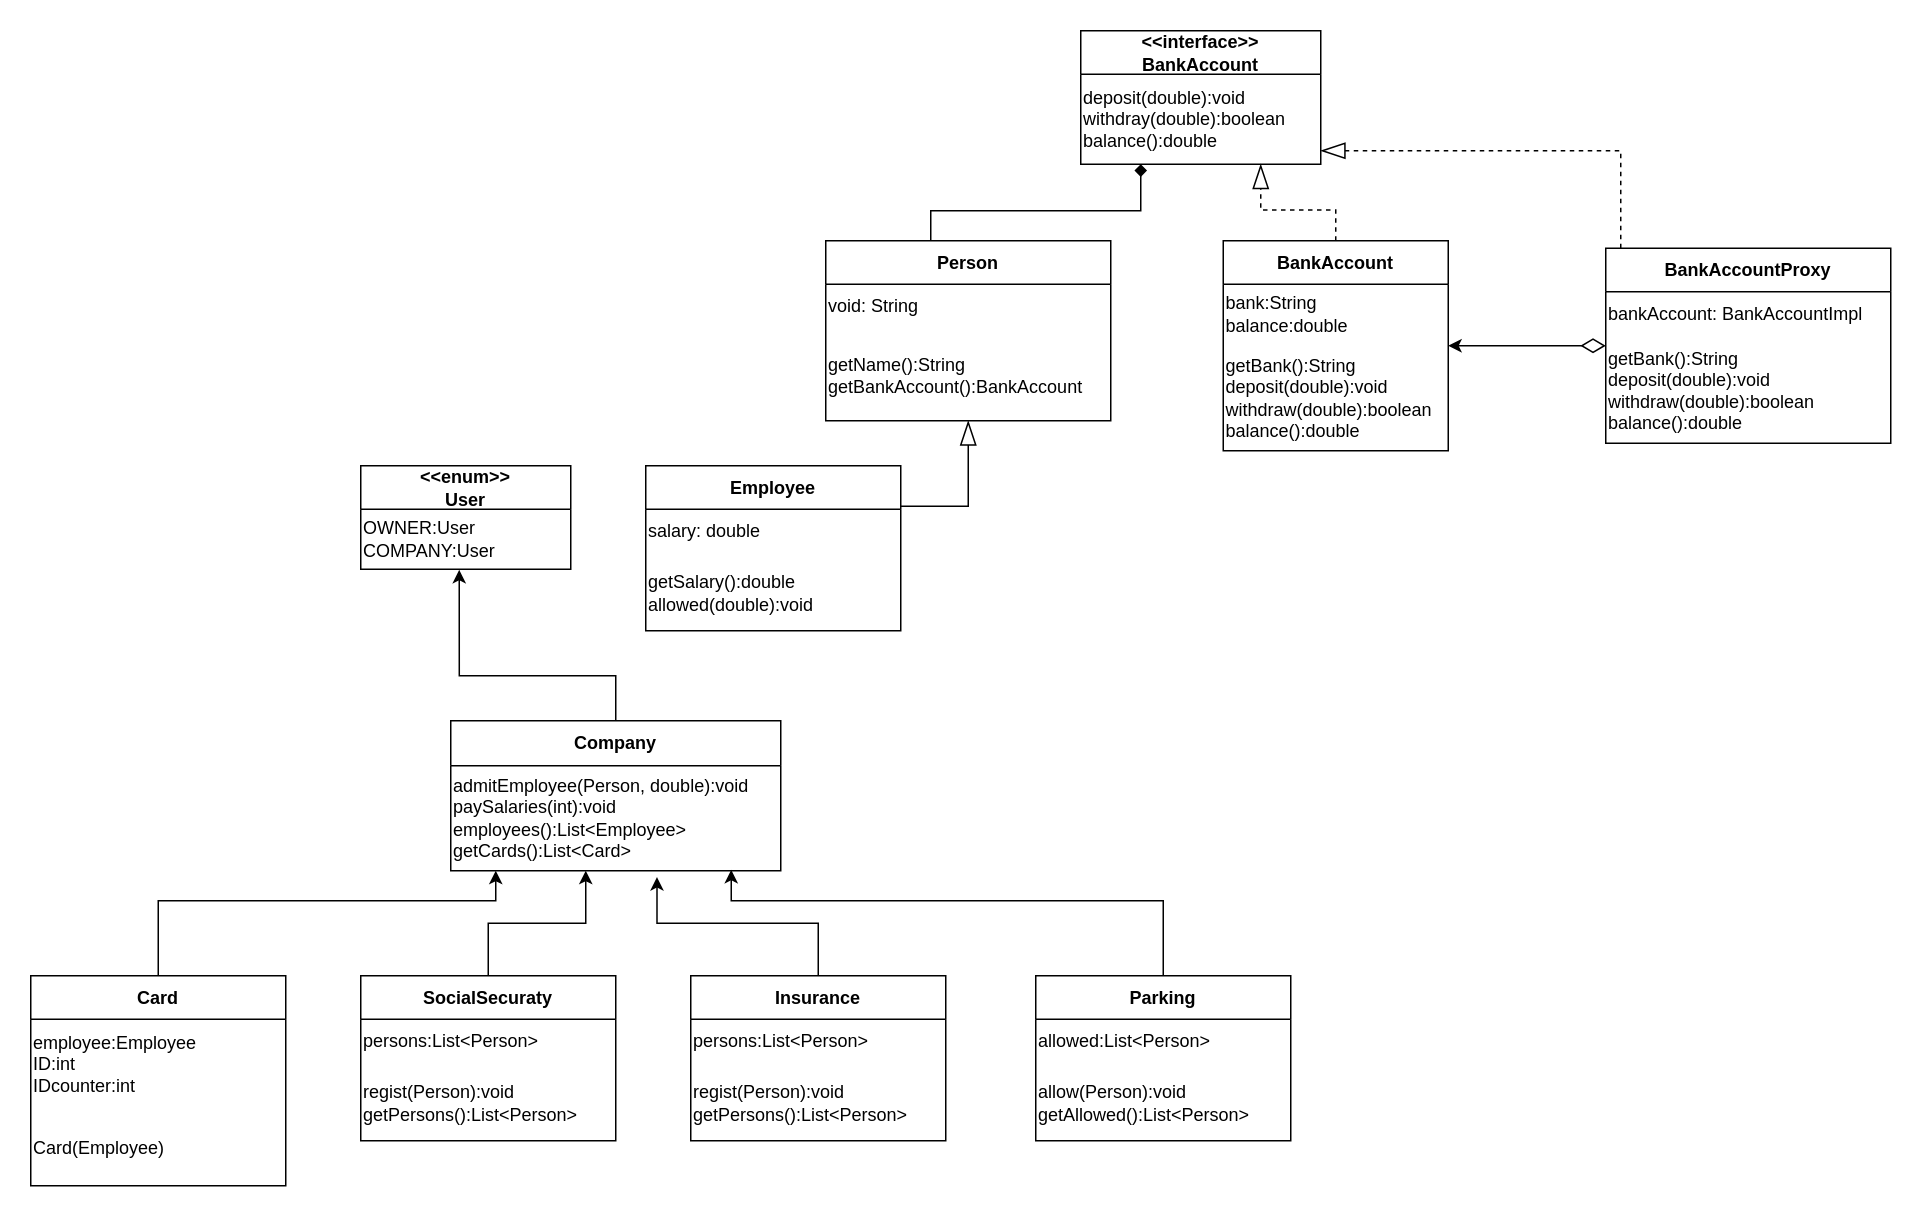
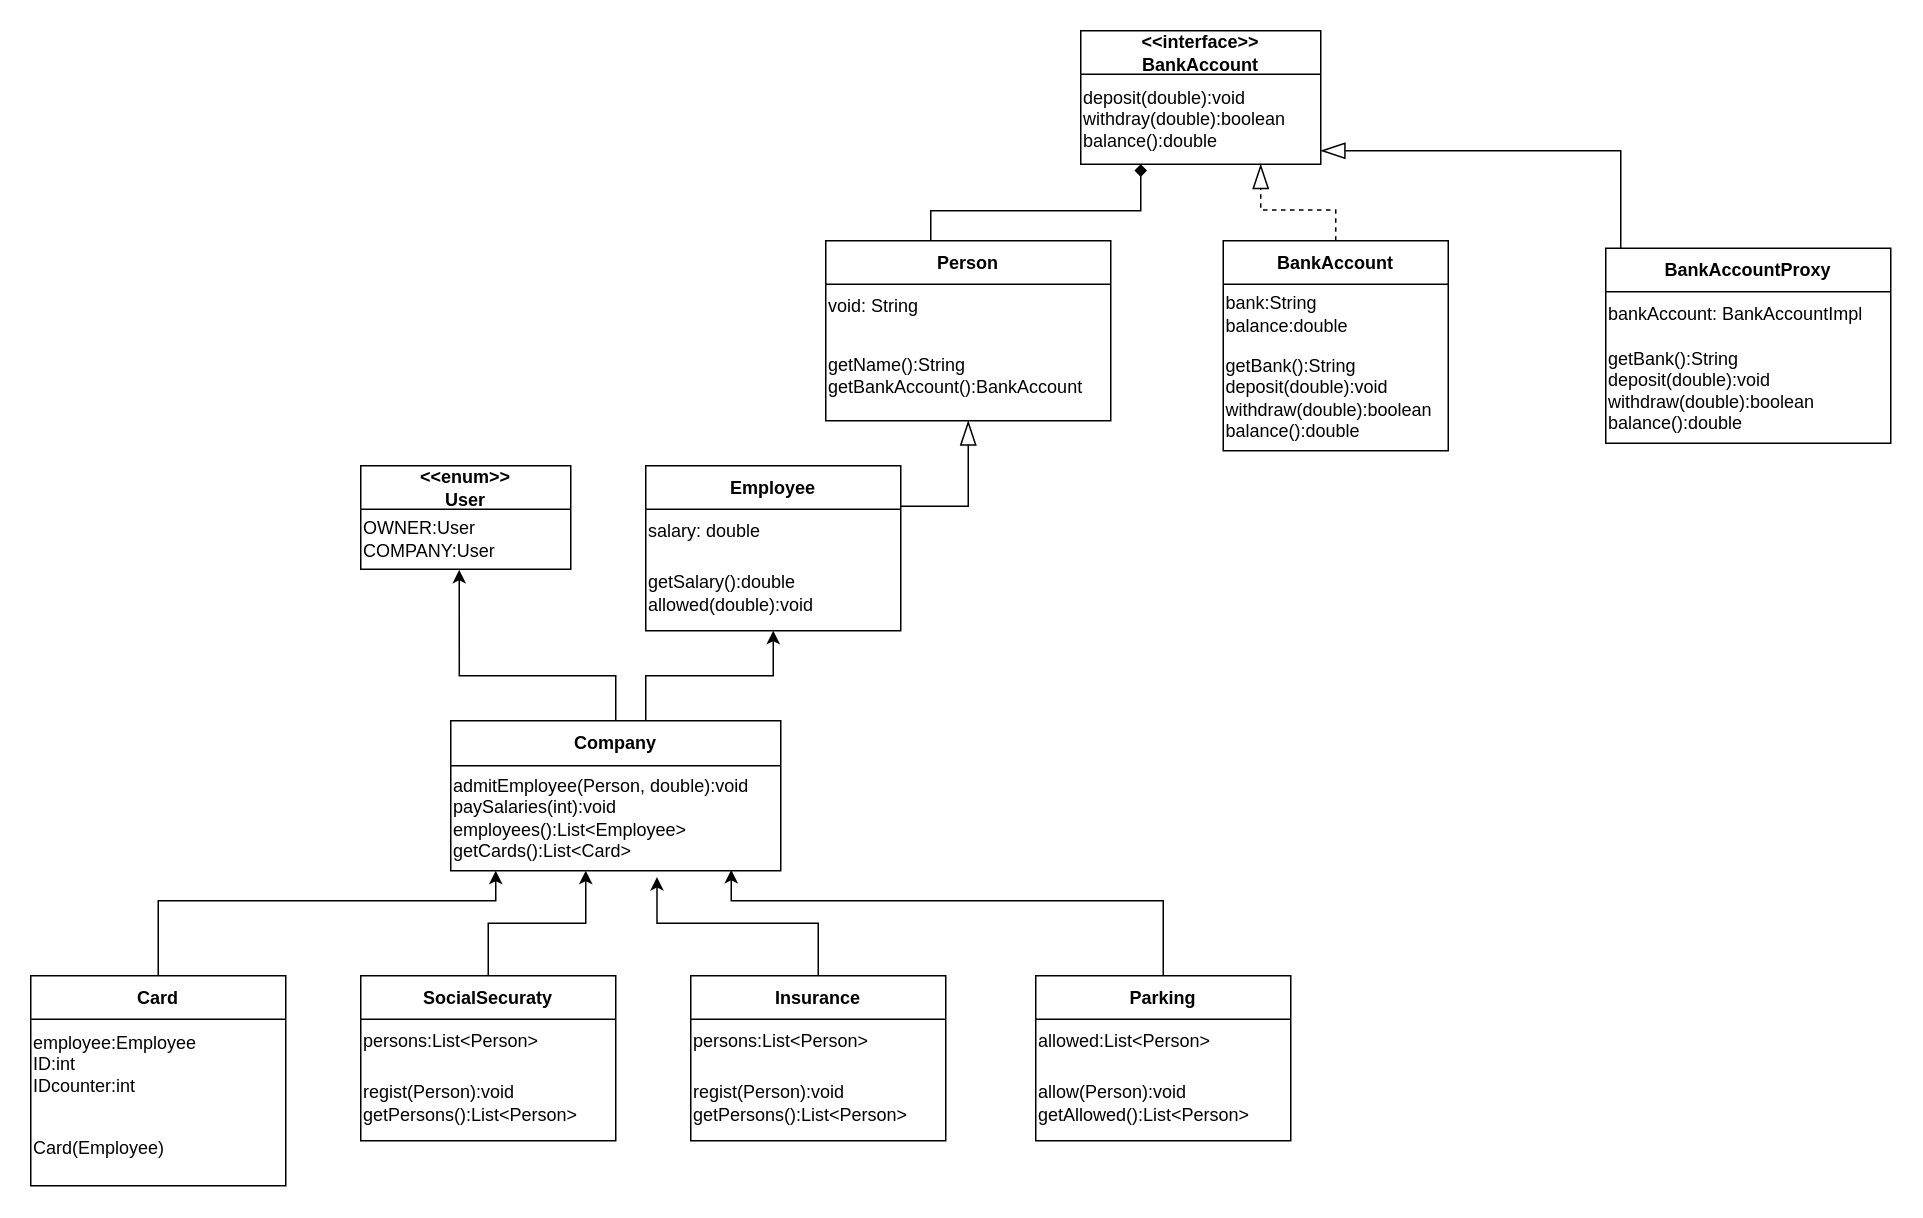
(1531, 151) -> (1531, 151)
(1520, 346) -> none
none -> (704, 676)
